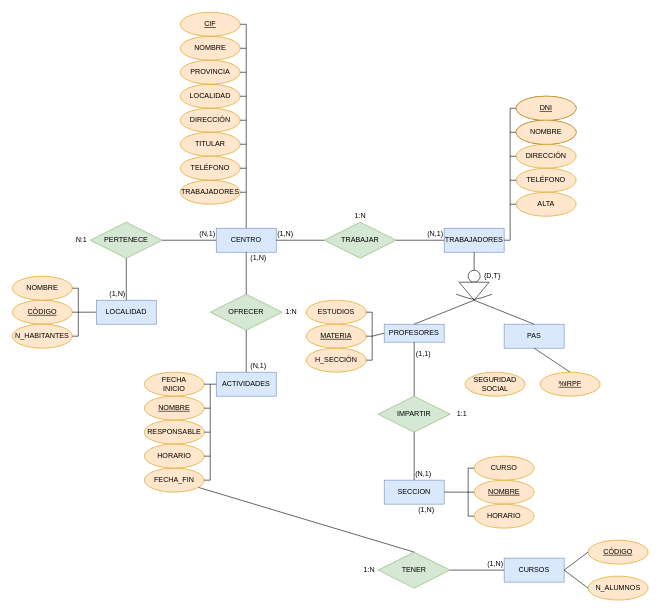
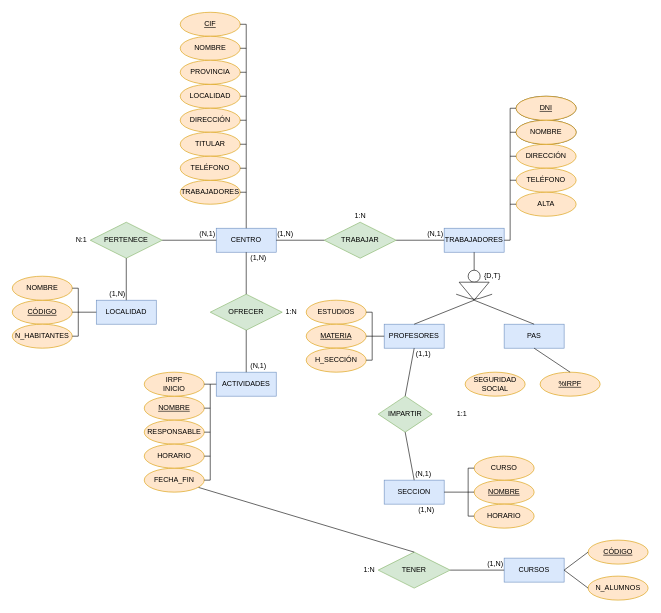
(414, 333) -> (414, 336)
(174, 384) -> (174, 384)
(414, 414) -> (405, 414)
